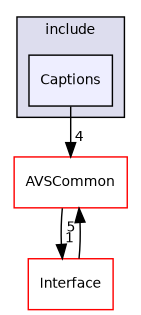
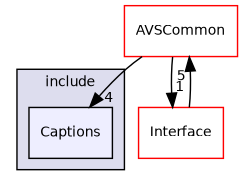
(71, 126) -> (115, 79)
